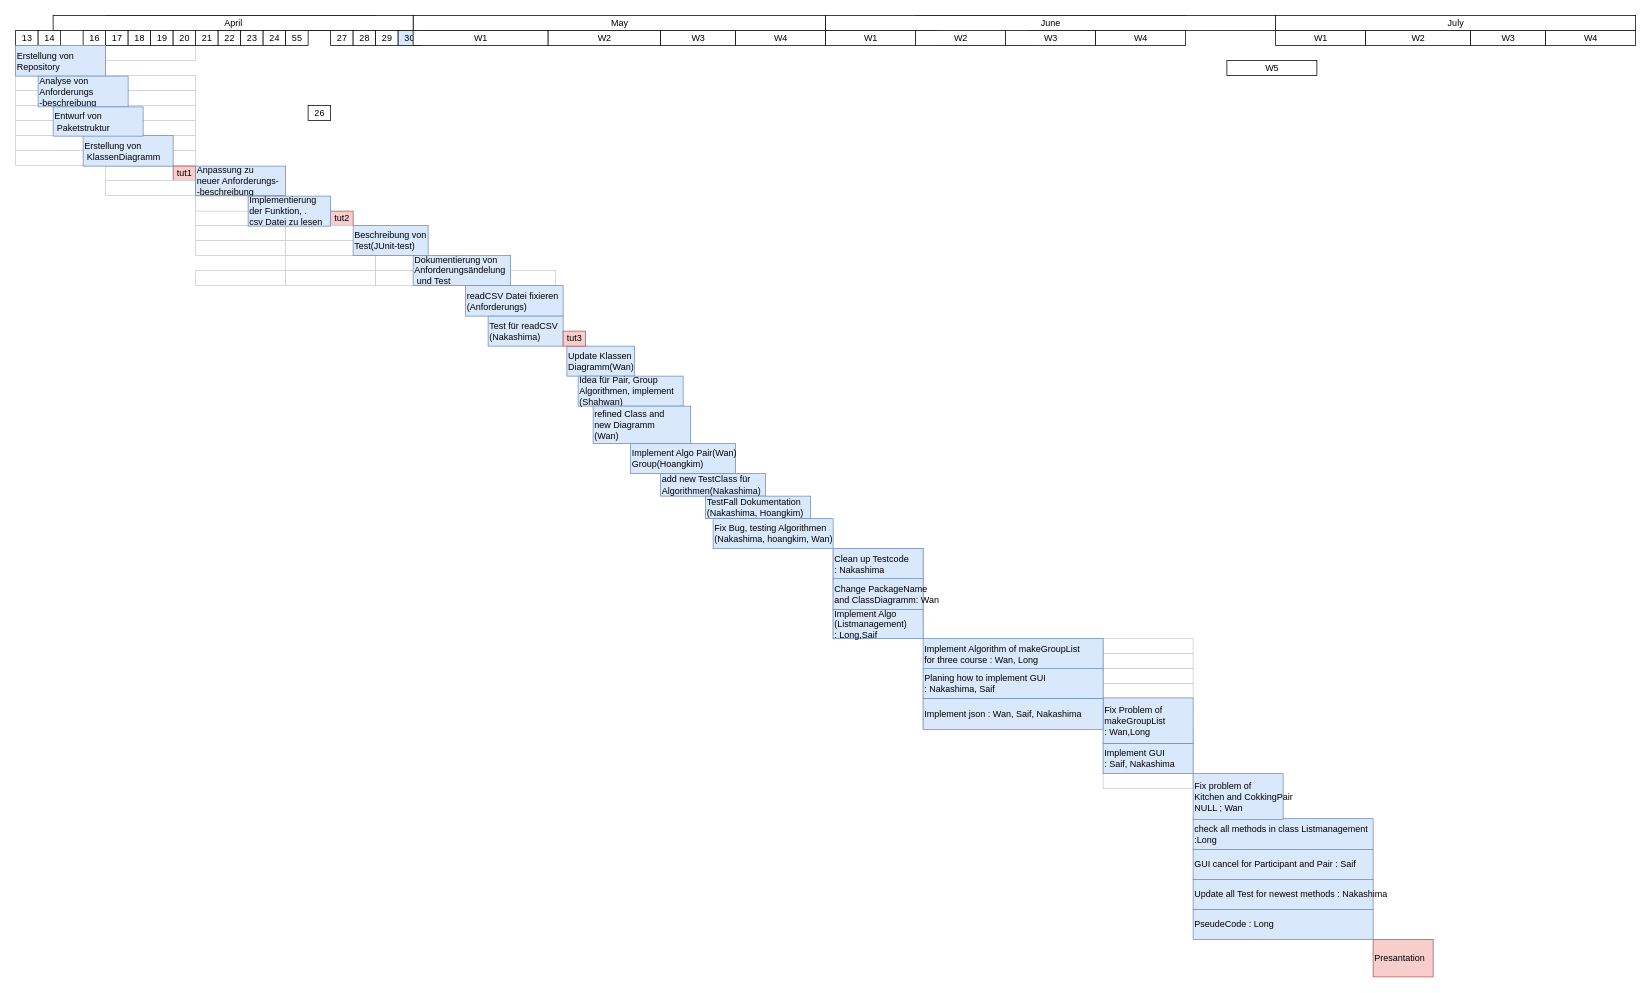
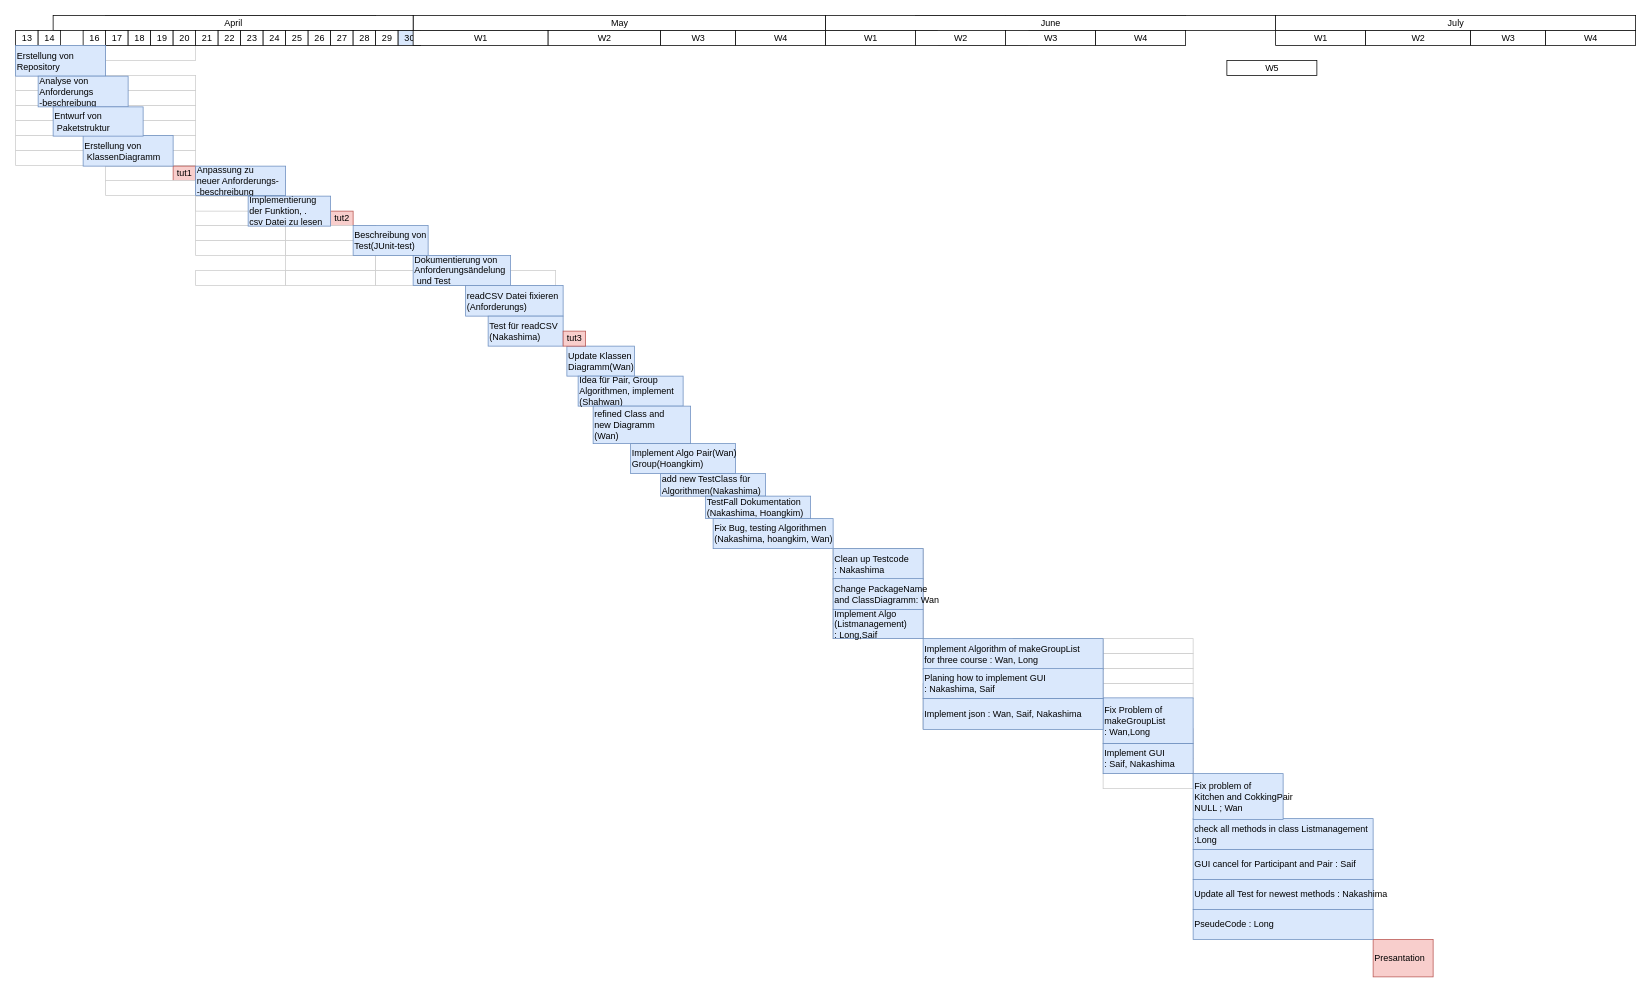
(297, 38) -> (297, 38)
(319, 113) -> (319, 38)
